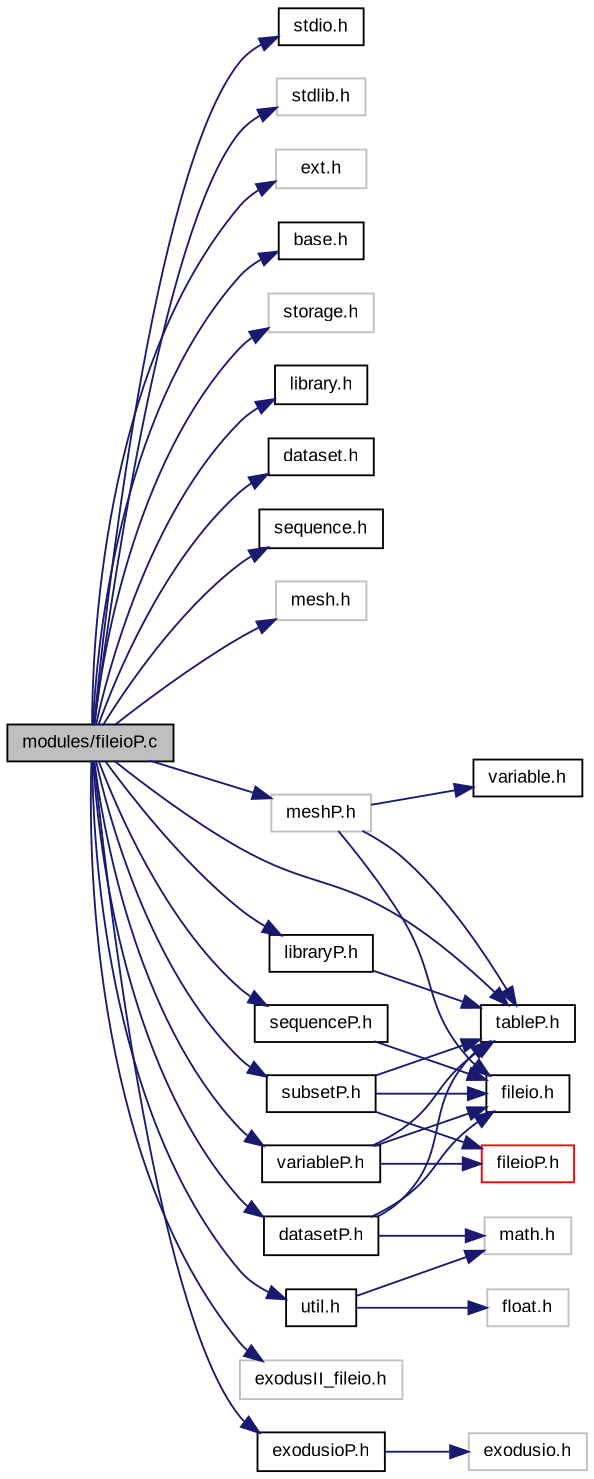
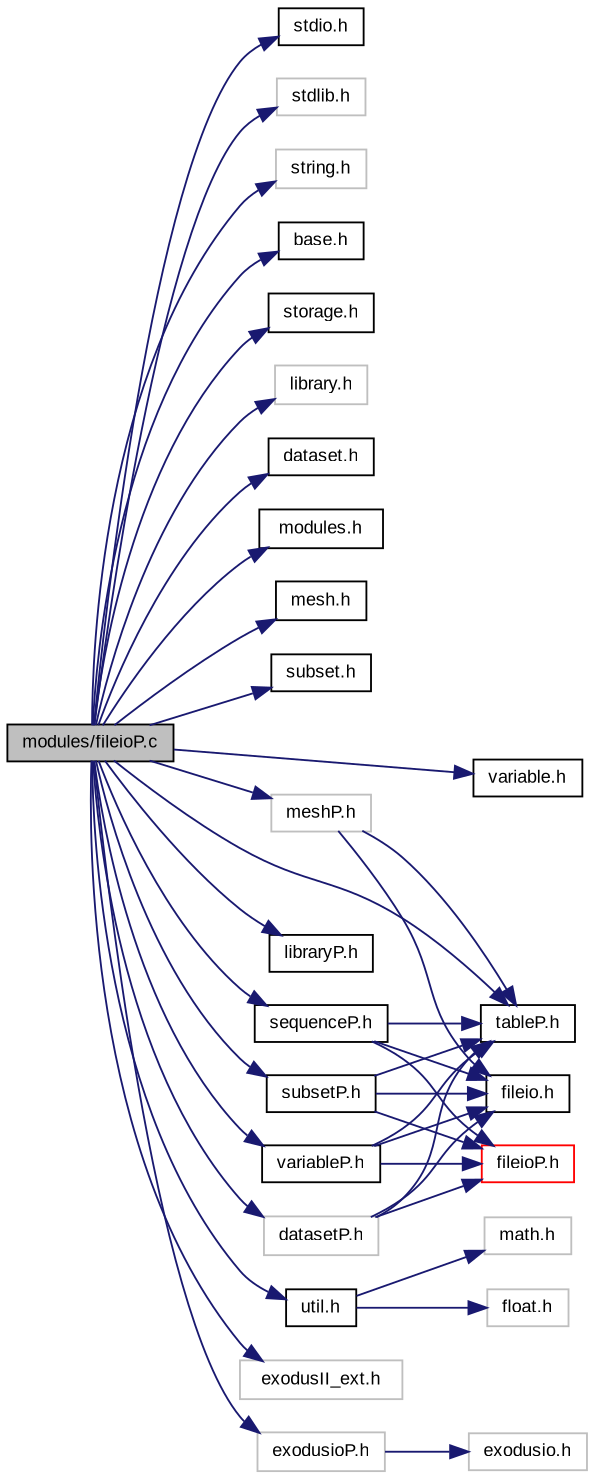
(321, 169) -> (321, 169)
(321, 313) -> (321, 313)
(321, 385) -> (321, 385)
(321, 529) -> (321, 529)
(321, 601) -> (321, 601)
none -> (321, 673)
(413, 798) -> (314, 761)
(418, 986) -> (425, 1024)
none -> (427, 1081)
(321, 1236) -> (321, 1236)
(422, 1236) -> (420, 1202)
(321, 1380) -> (321, 1380)
(321, 1452) -> (321, 1452)
